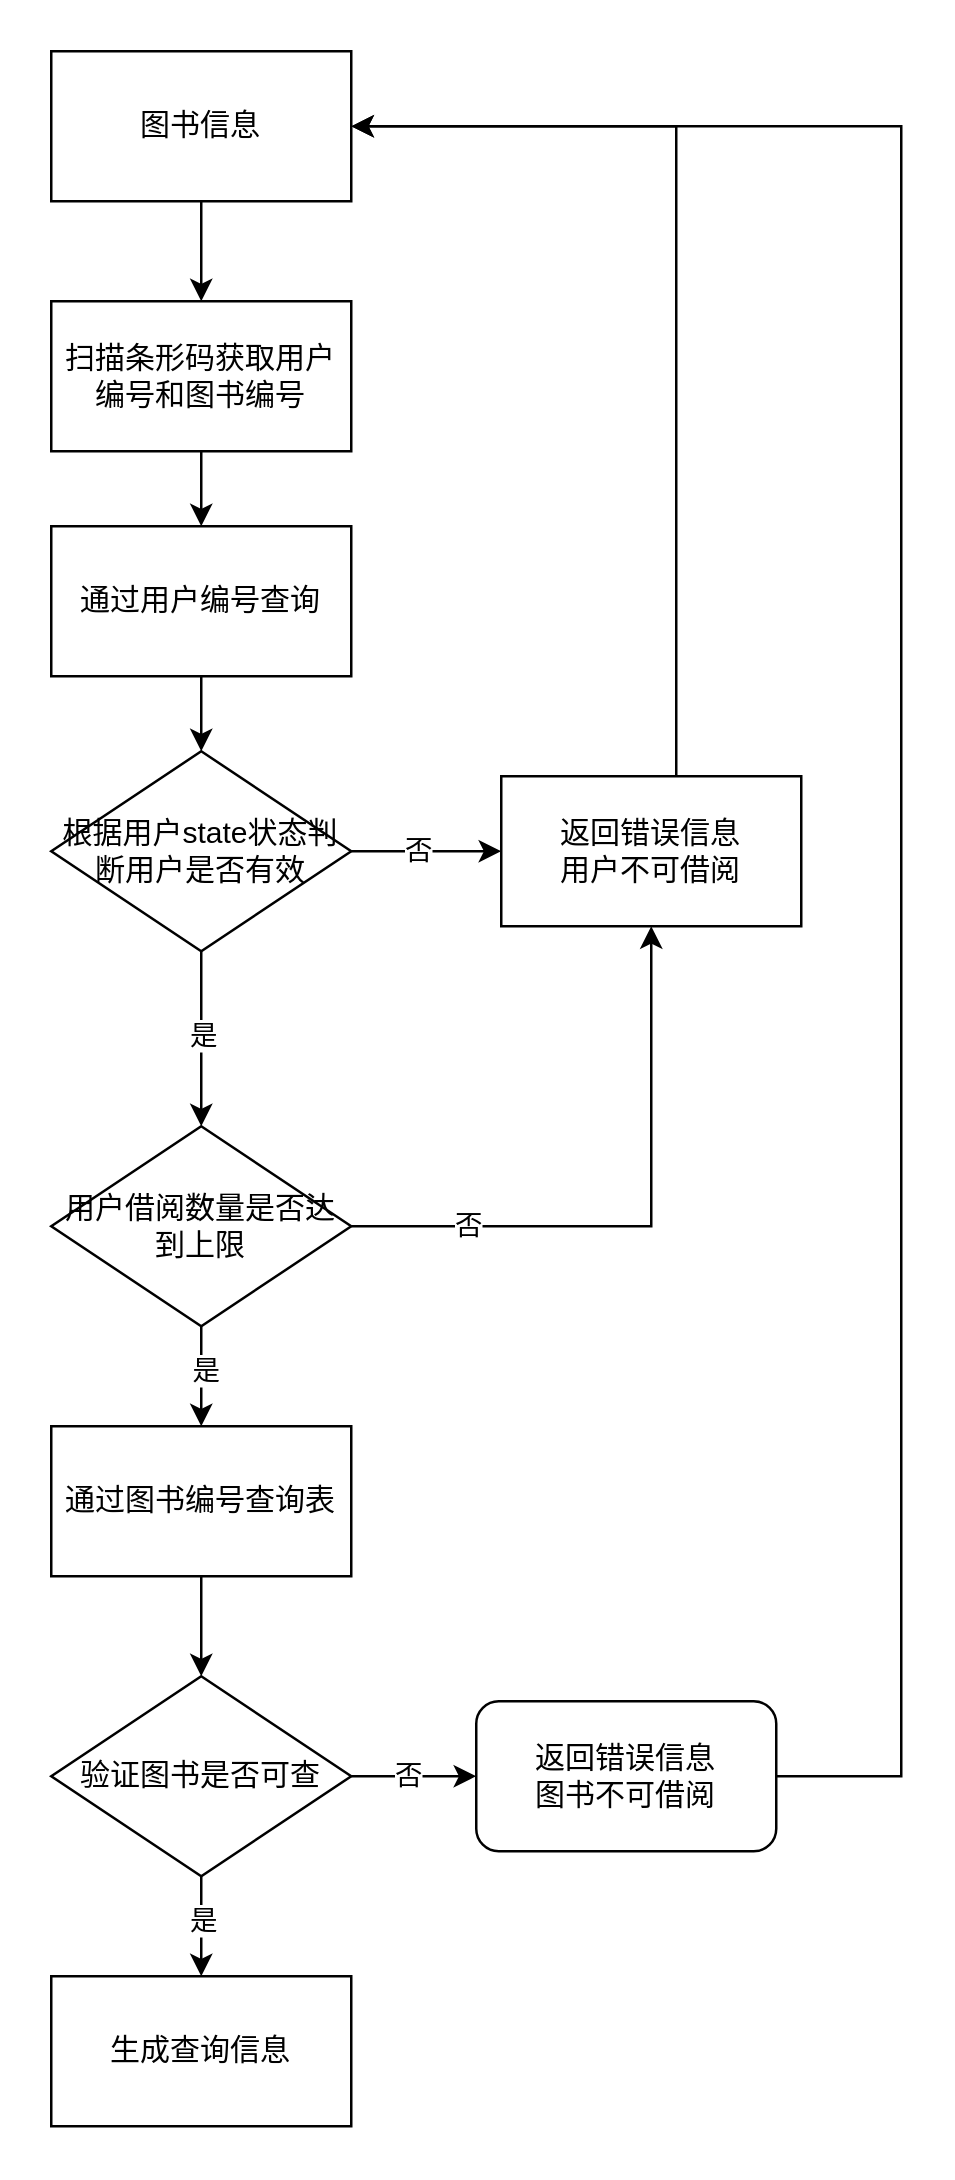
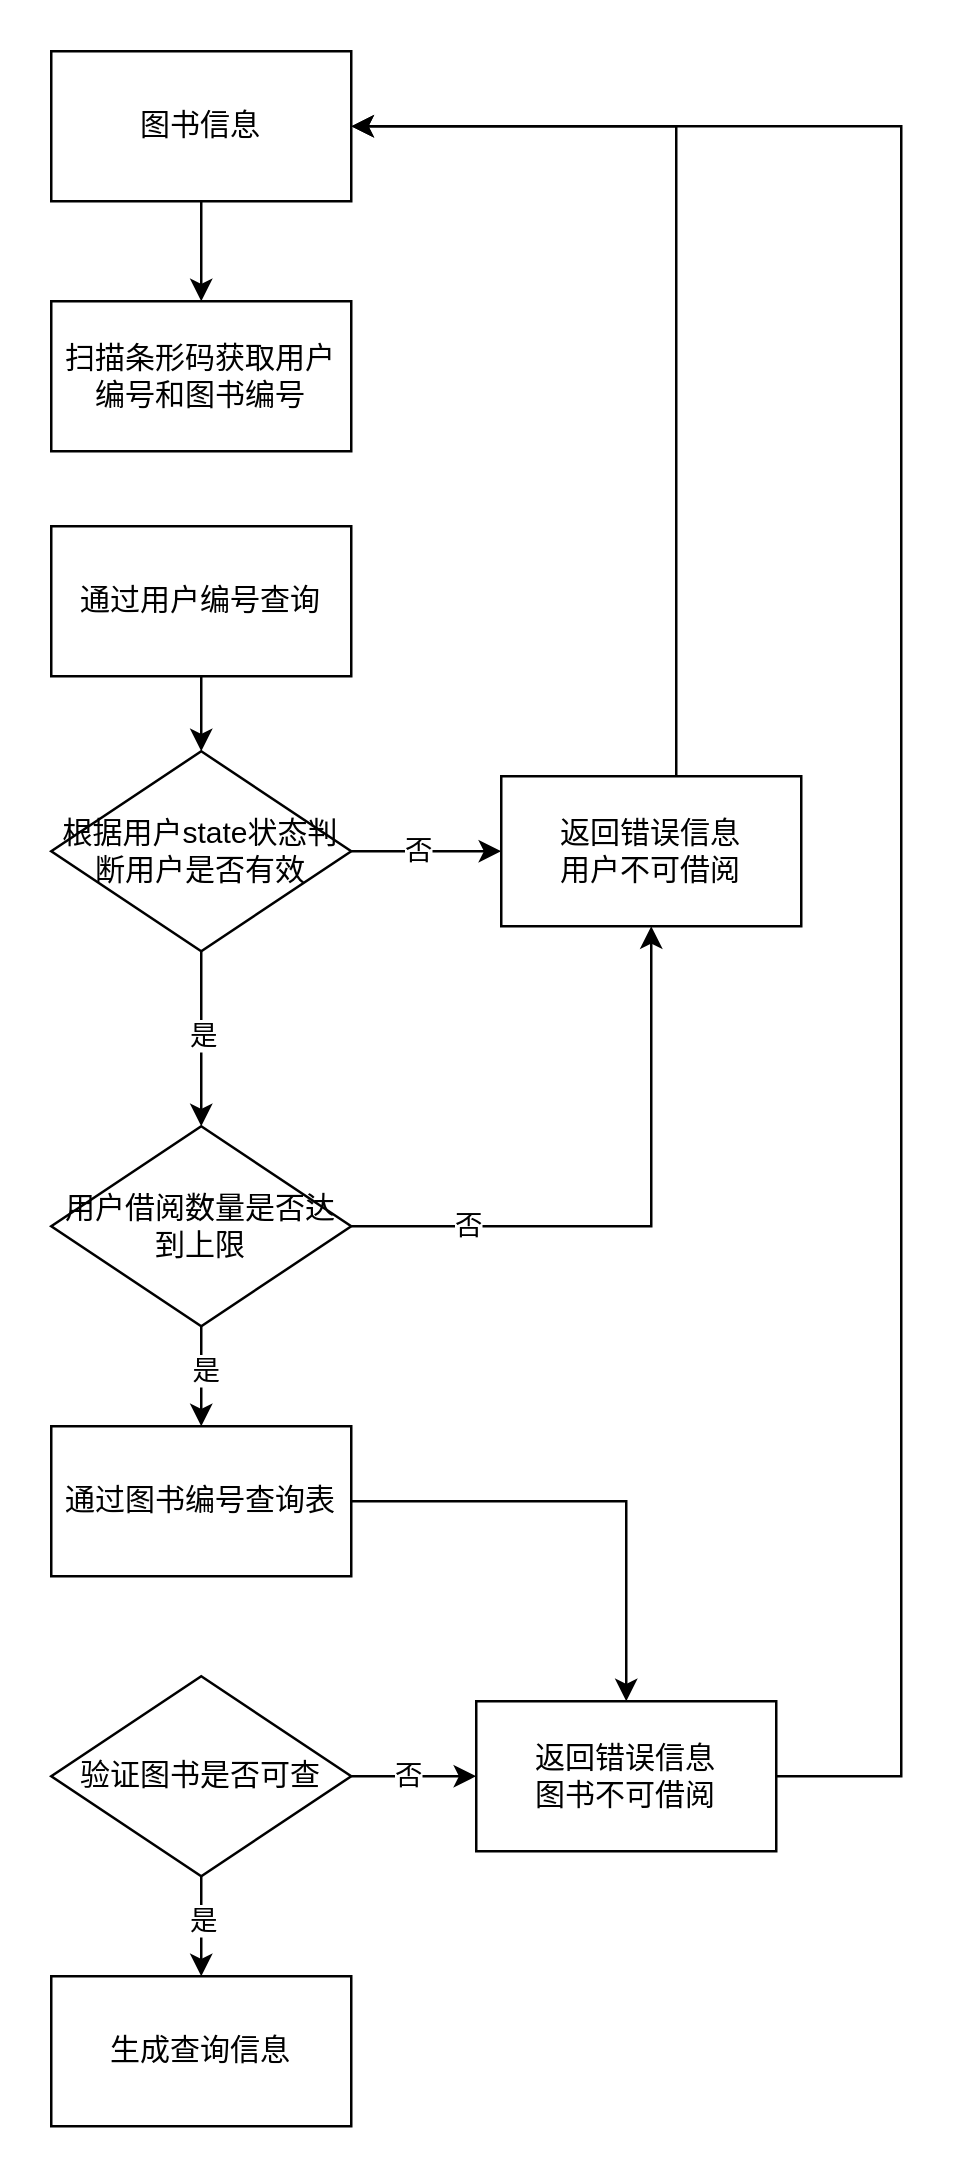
(201, 497) -> none
(201, 1618) -> (580, 1501)
(626, 1776) -> (626, 1776)
